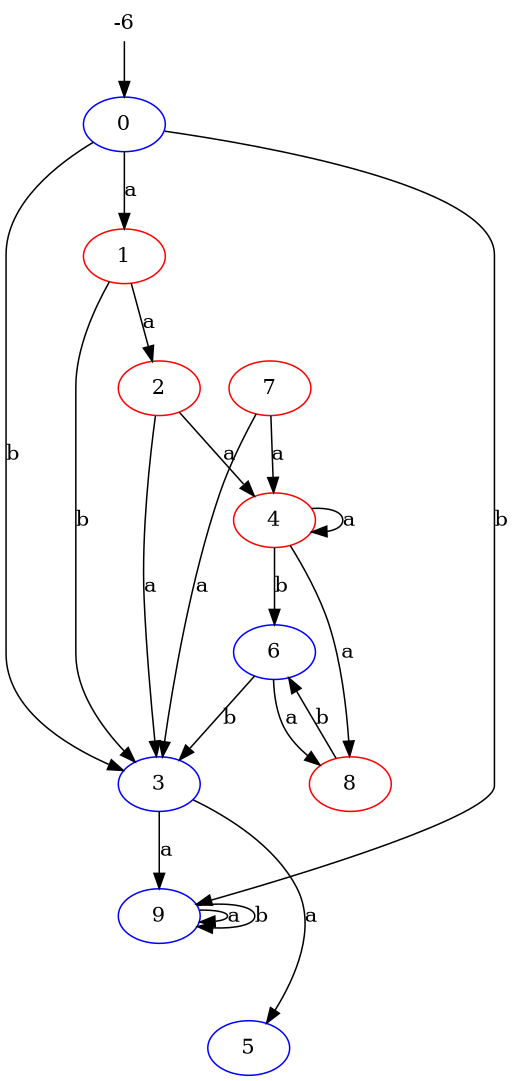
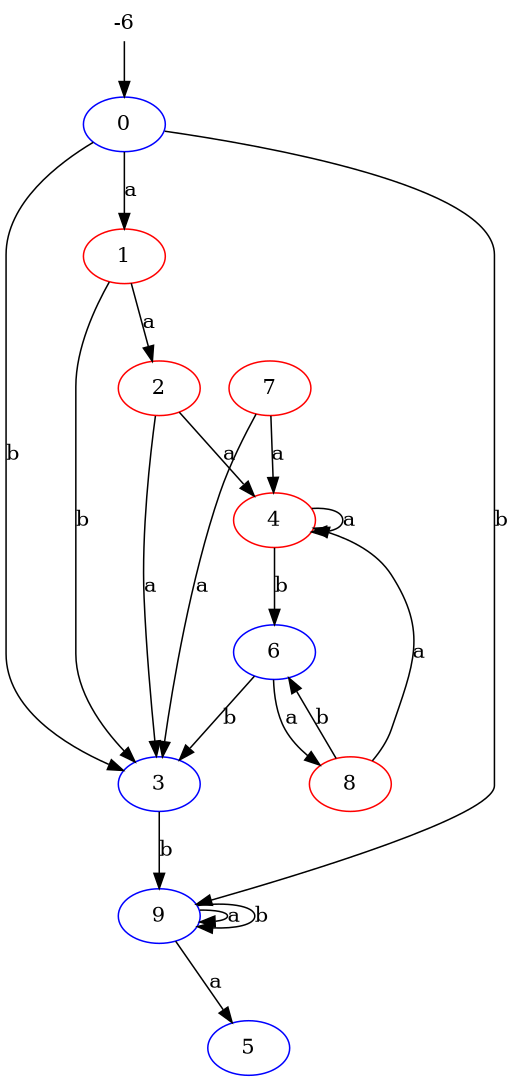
(333, 639) -> (413, 631)
(167, 850) -> (167, 850)
(298, 890) -> (199, 975)
